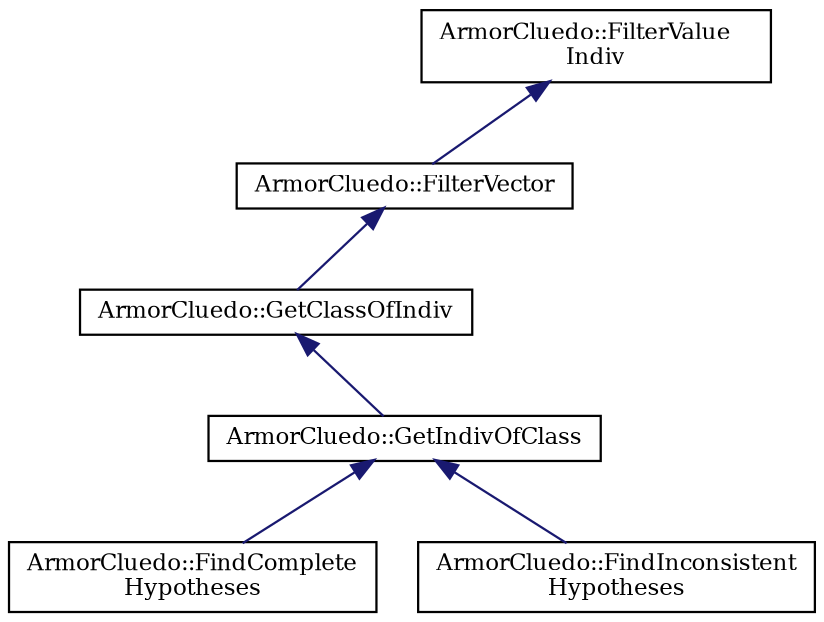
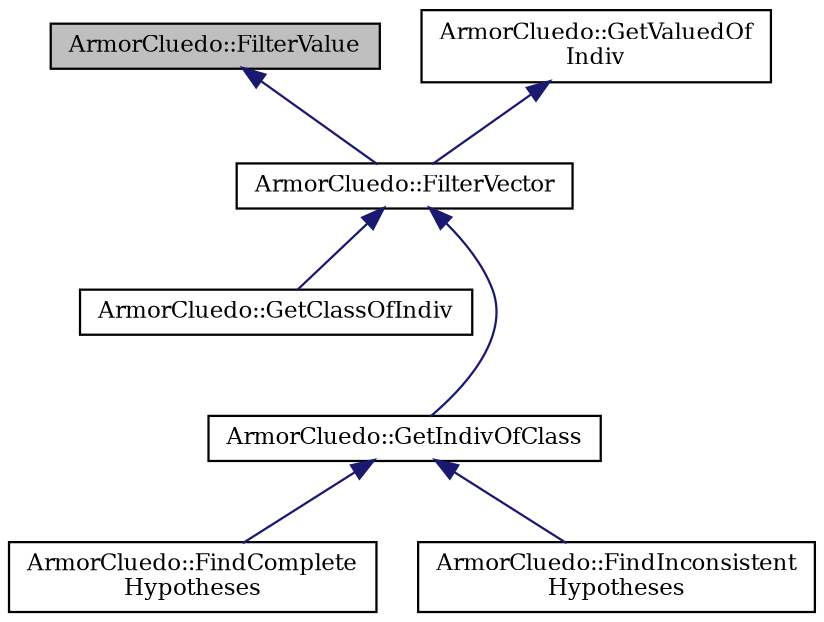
none -> (215, 46)
(596, 46) -> (596, 46)
(349, 383) -> (495, 324)
